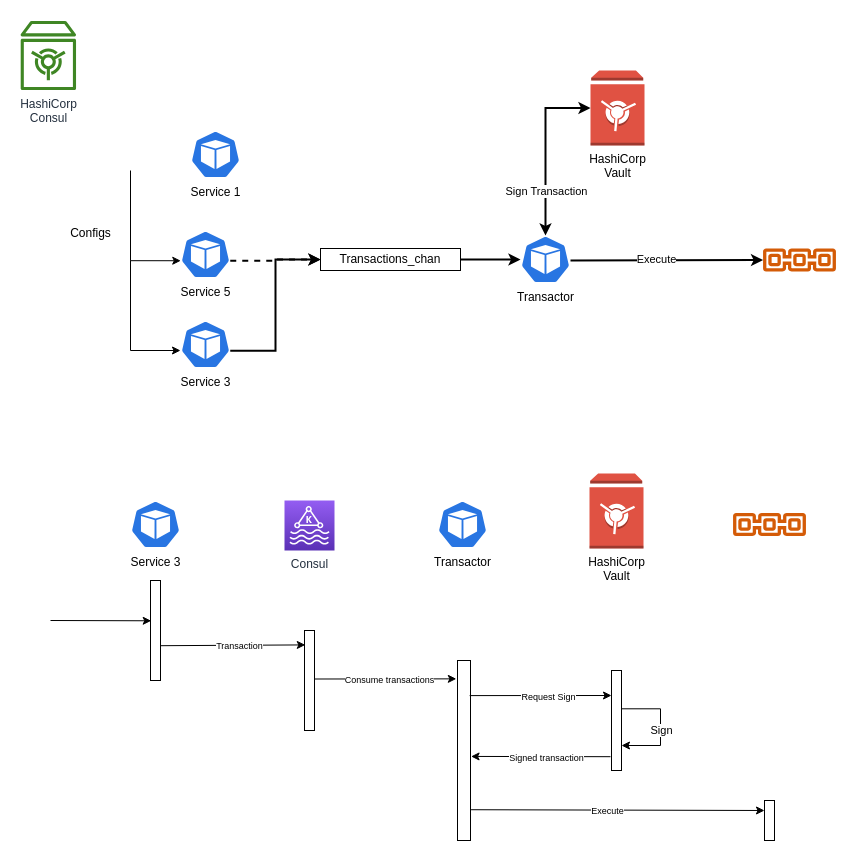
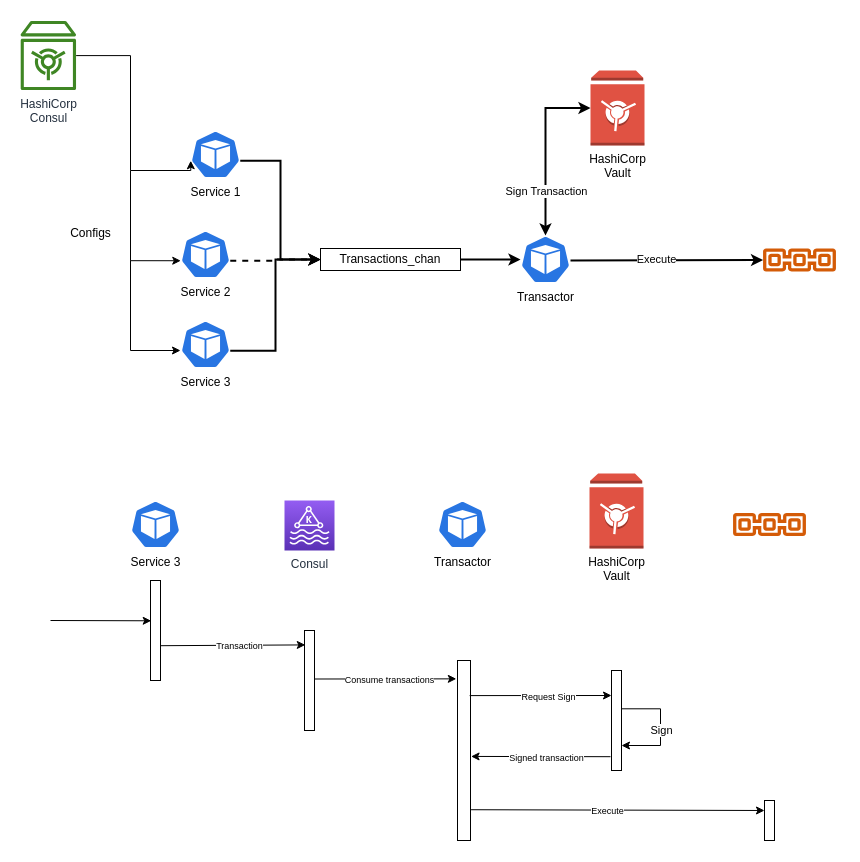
none -> (131, 117)
none -> (281, 189)
(206, 293) -> (206, 293)
